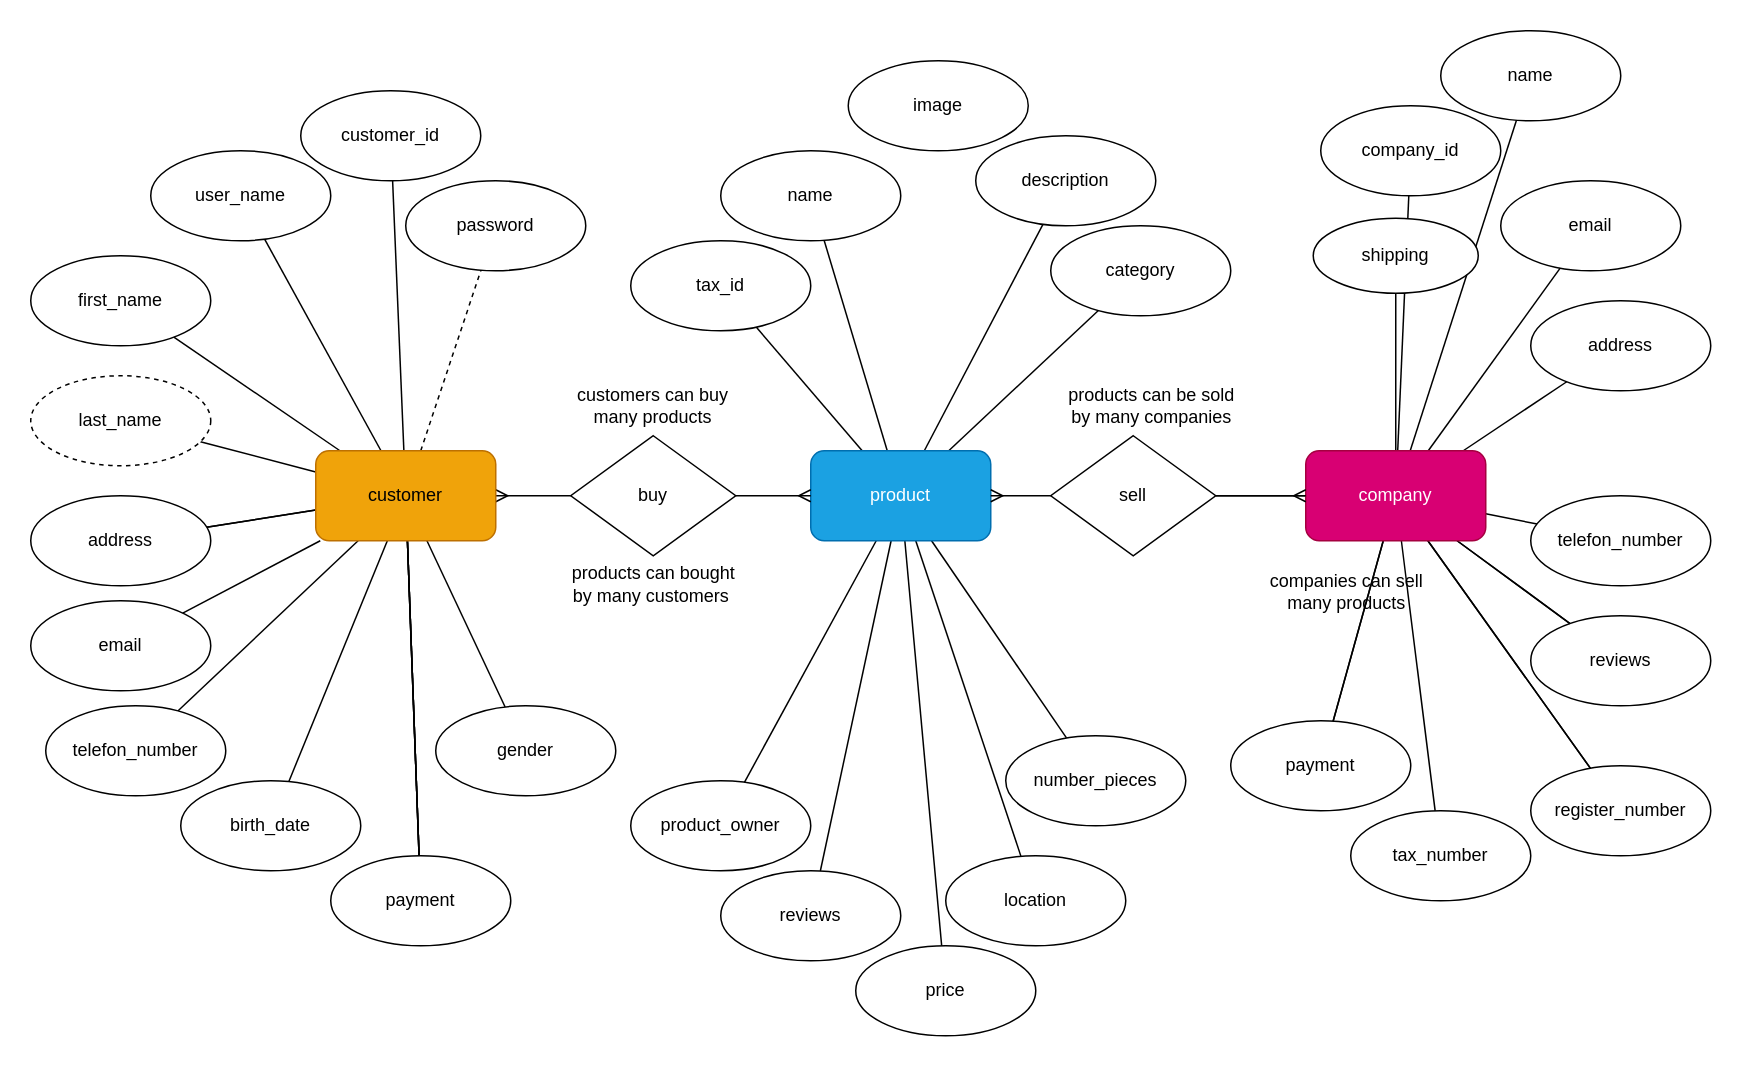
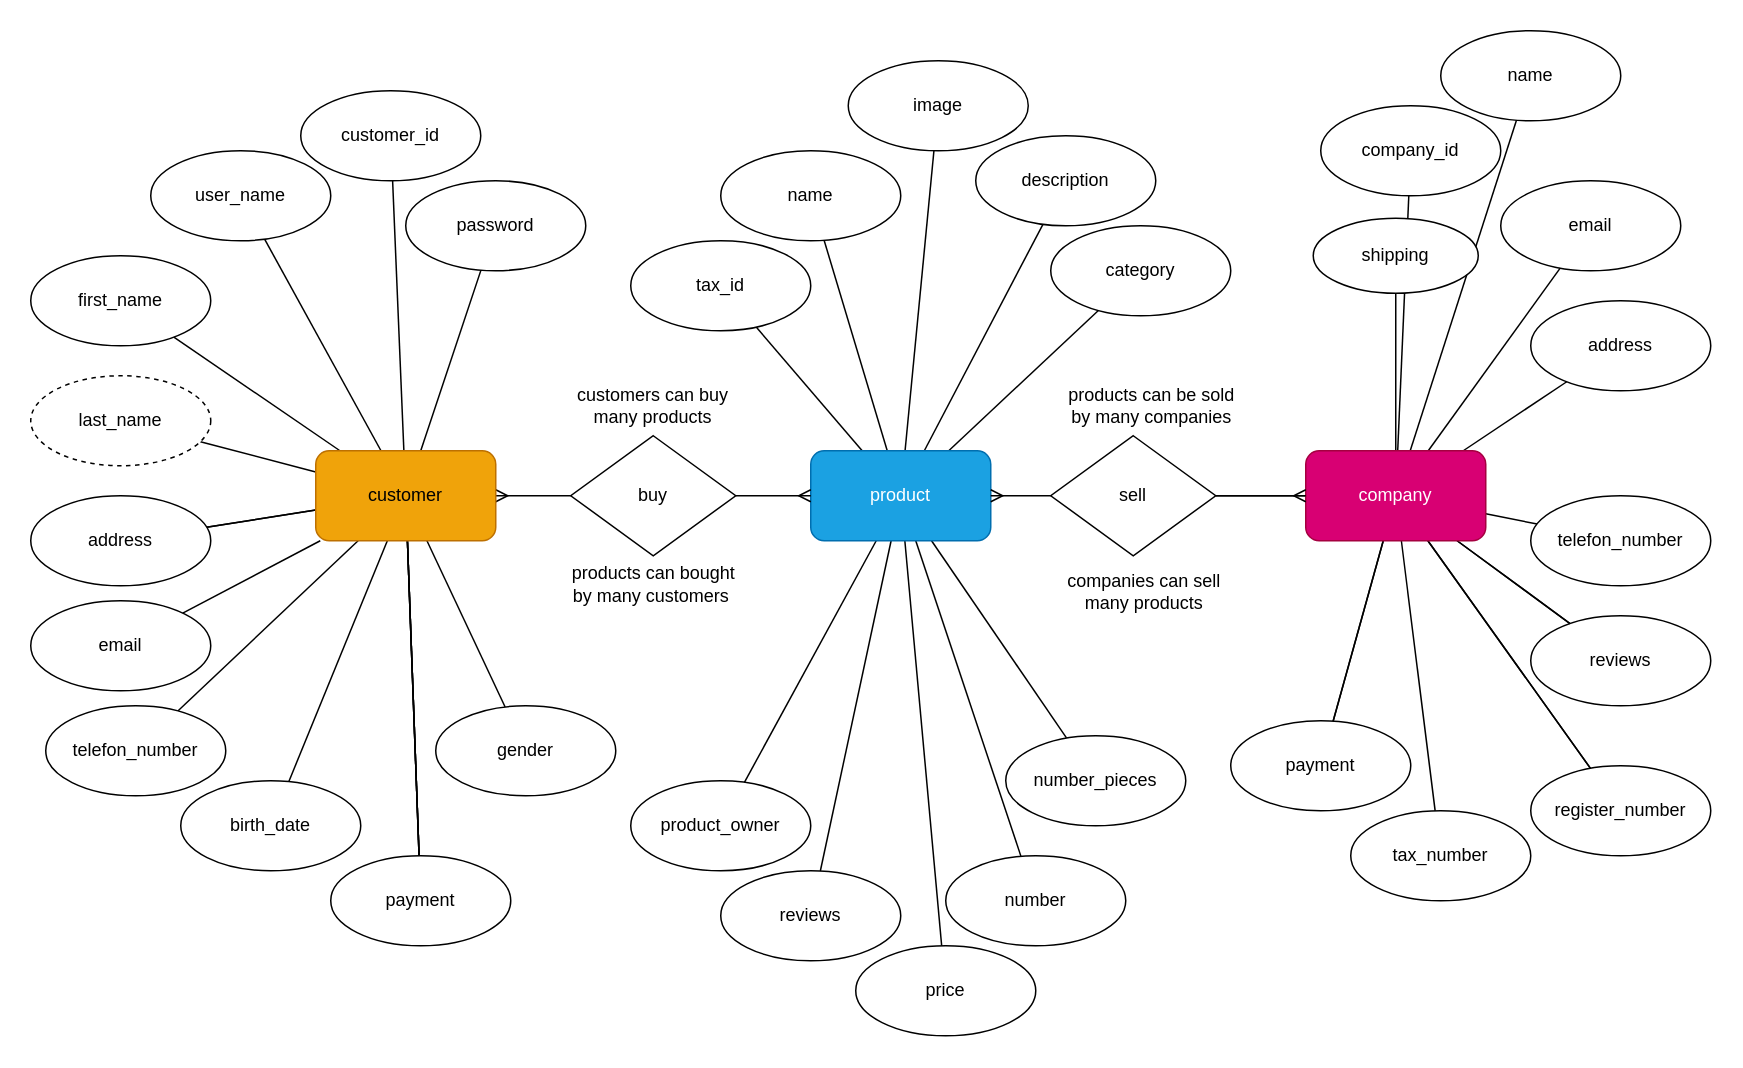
none -> (919, 301)
(451, 359) -> (451, 359)
(1347, 592) -> (1145, 592)
(1036, 901) -> (1036, 901)
